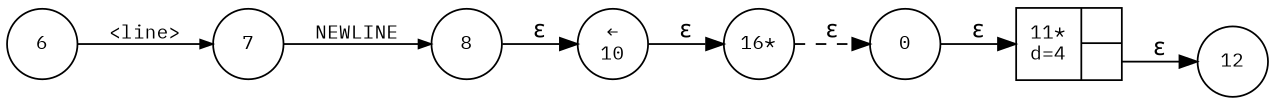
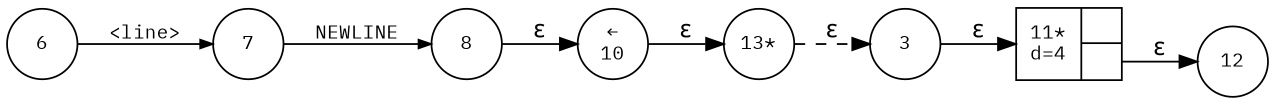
(759, 44) -> (759, 44)
(905, 44) -> (905, 44)
